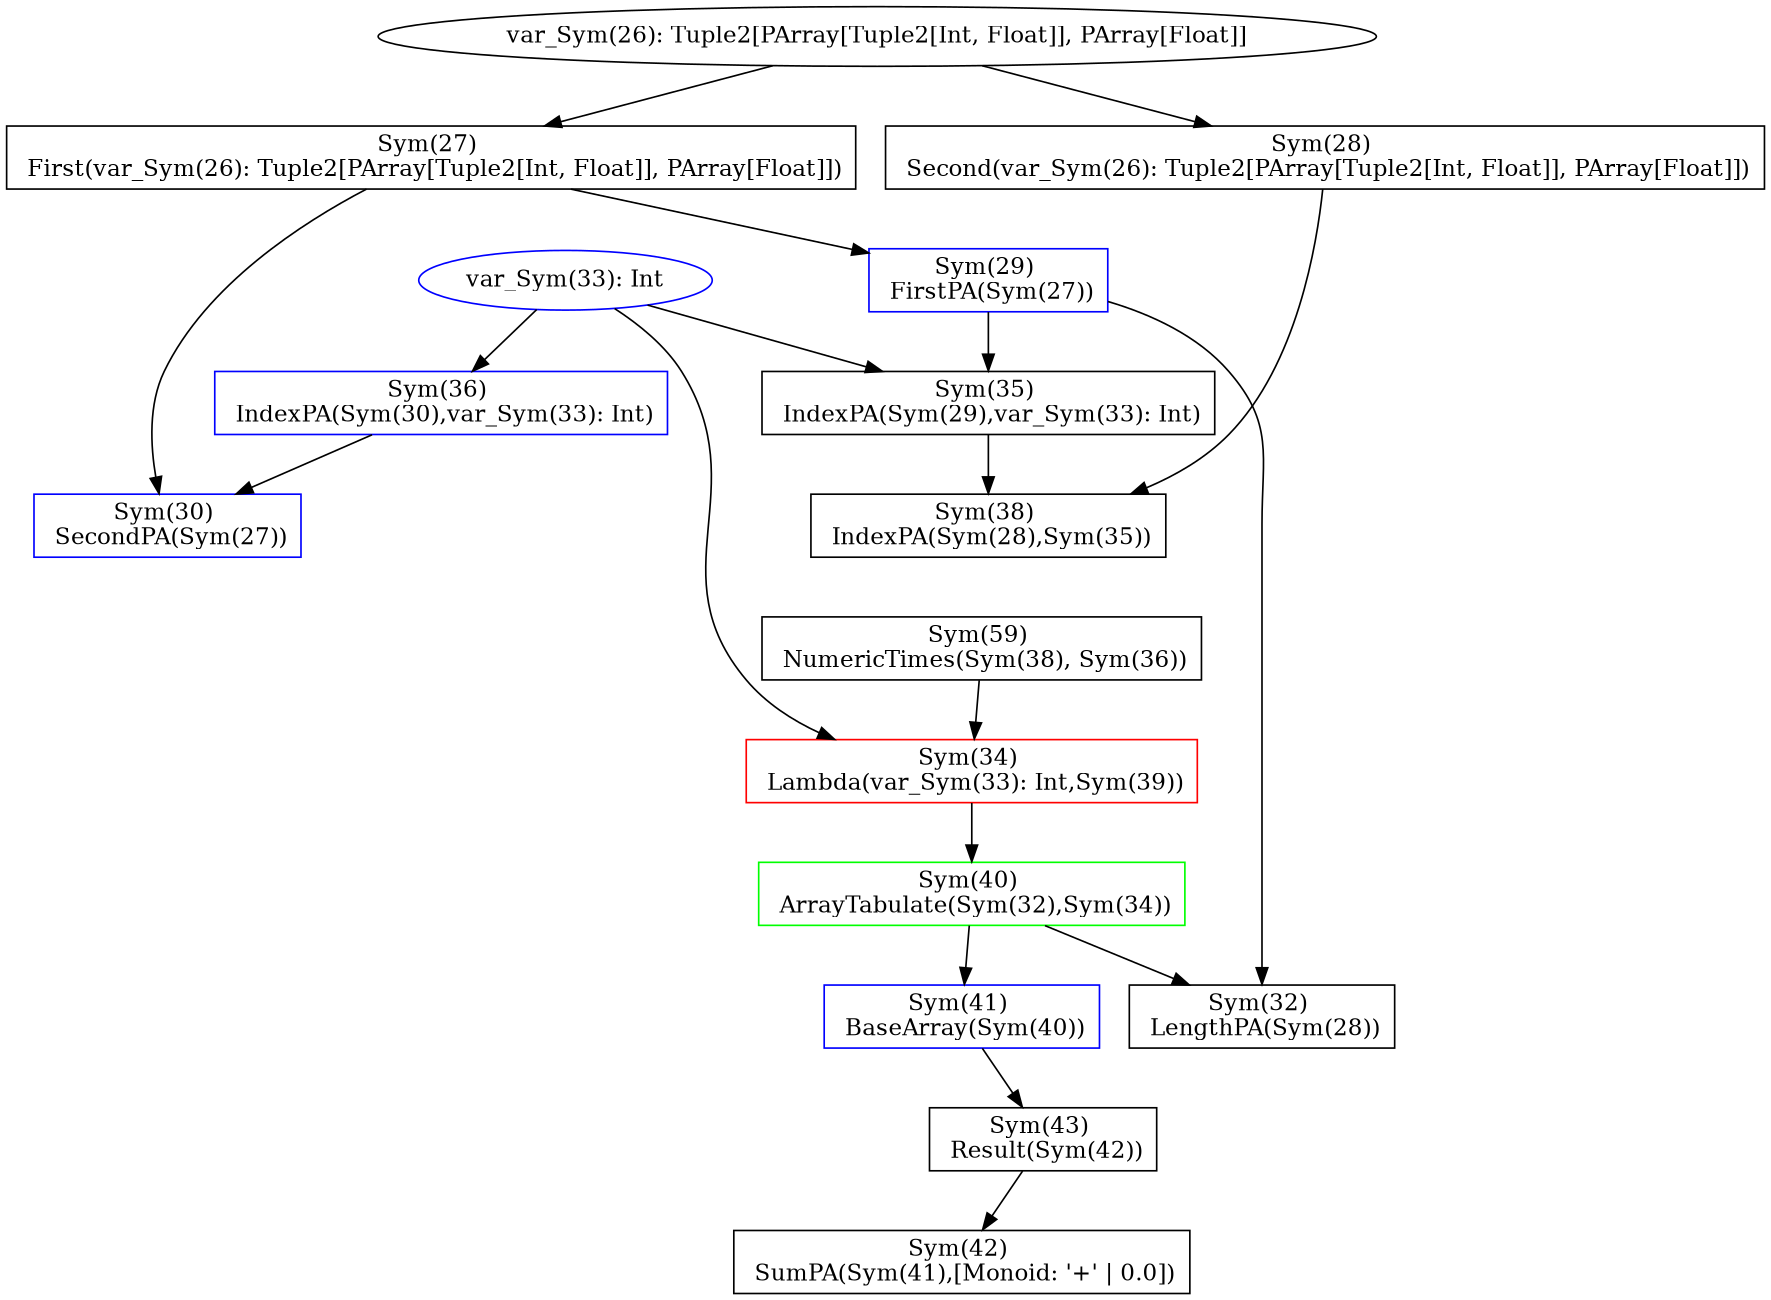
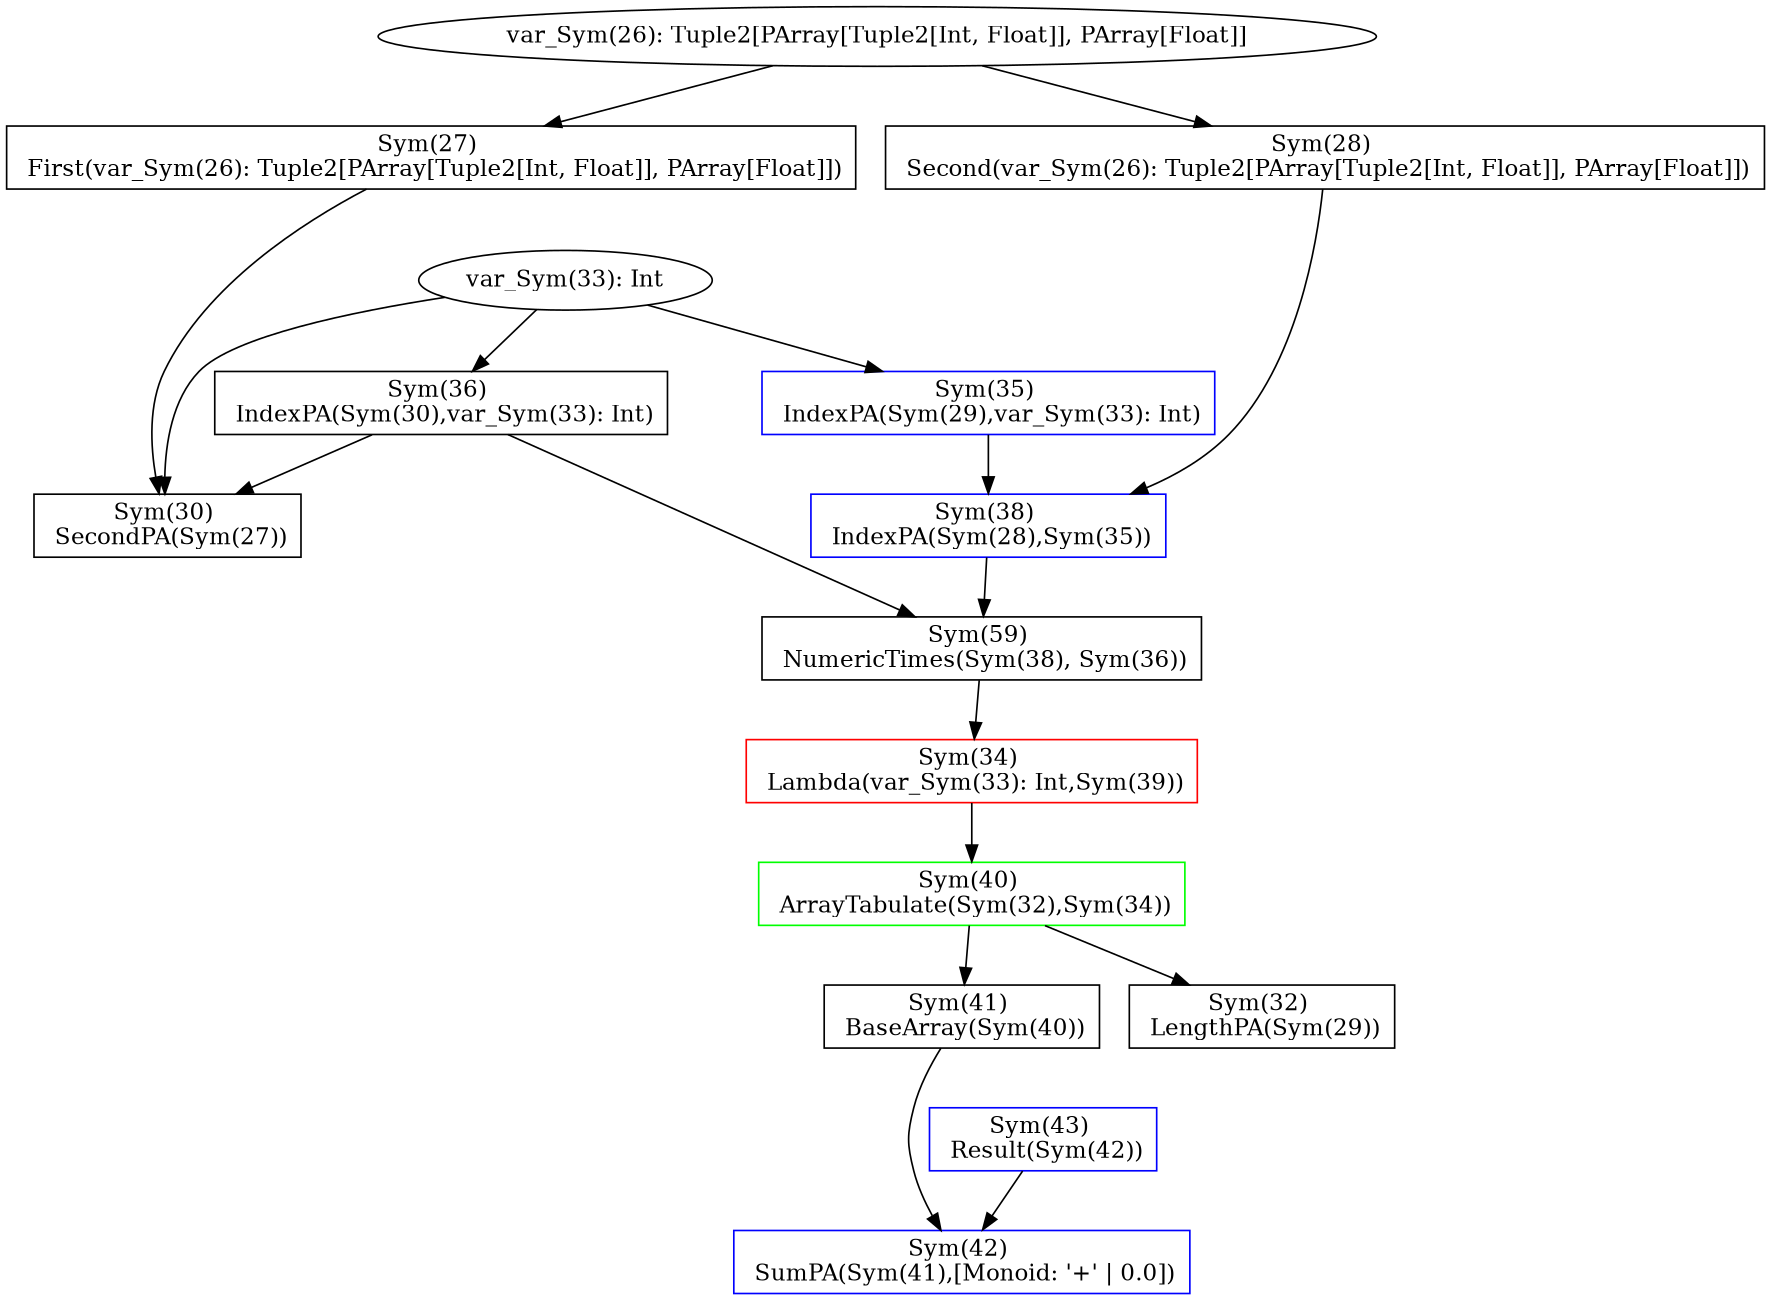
(565, 280) -> (565, 280)
(988, 280) -> none
(441, 403) -> (441, 403)
(988, 403) -> (988, 403)
none -> (704, 522)
(167, 526) -> (167, 526)
(988, 526) -> (988, 526)
(708, 527) -> (263, 338)
none -> (986, 579)
(962, 1017) -> (962, 1017)
(1262, 1017) -> (1262, 1017)
(998, 1071) -> (909, 1131)
(1043, 1139) -> (1043, 1139)
(962, 1262) -> (962, 1262)
